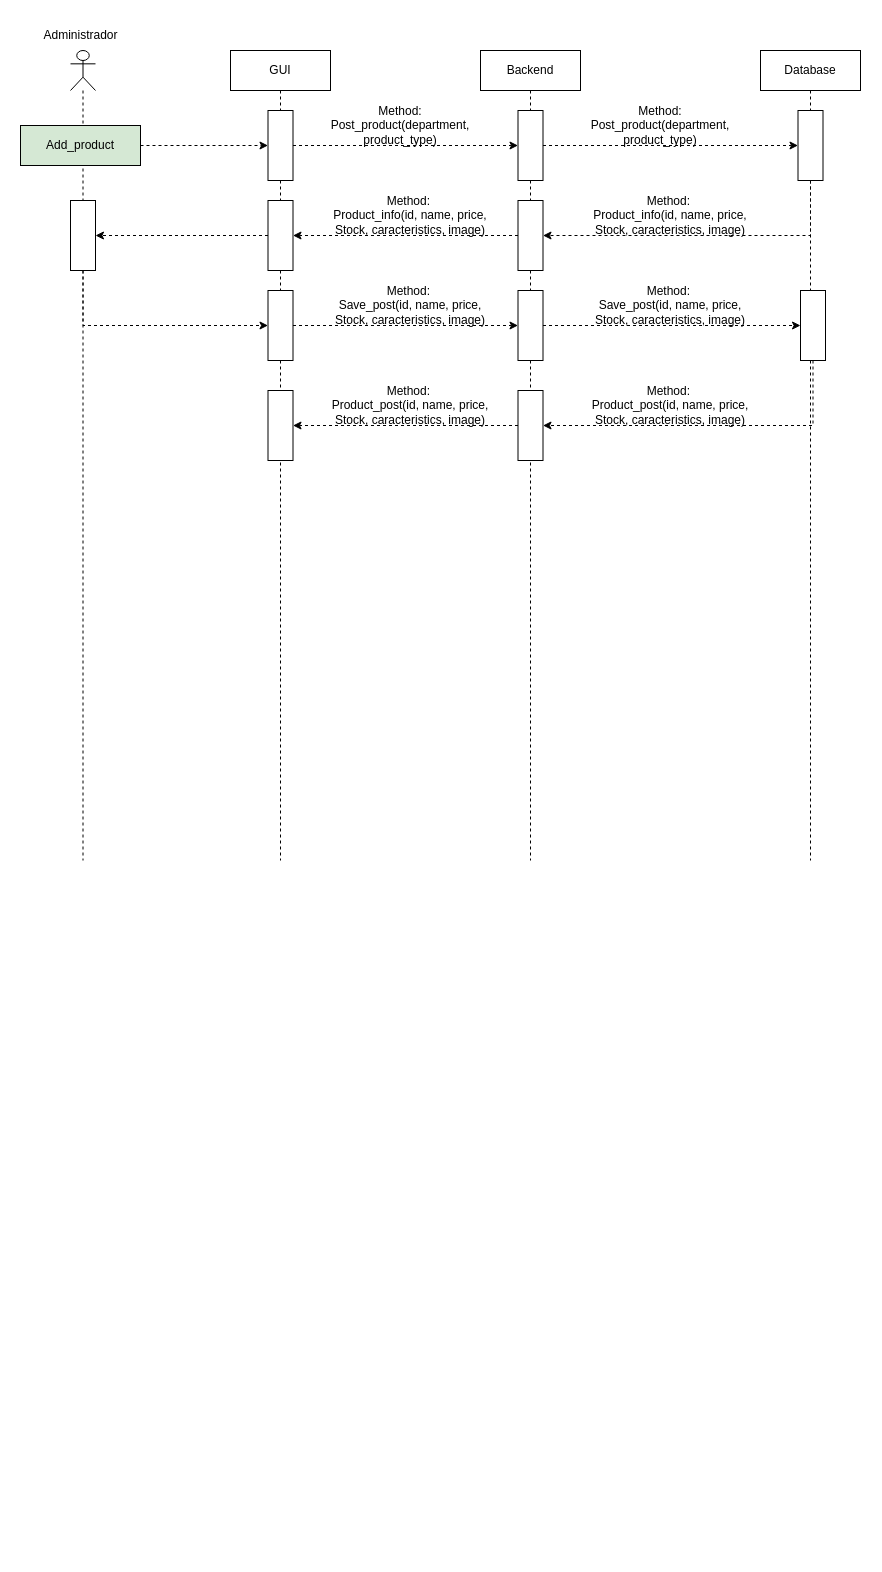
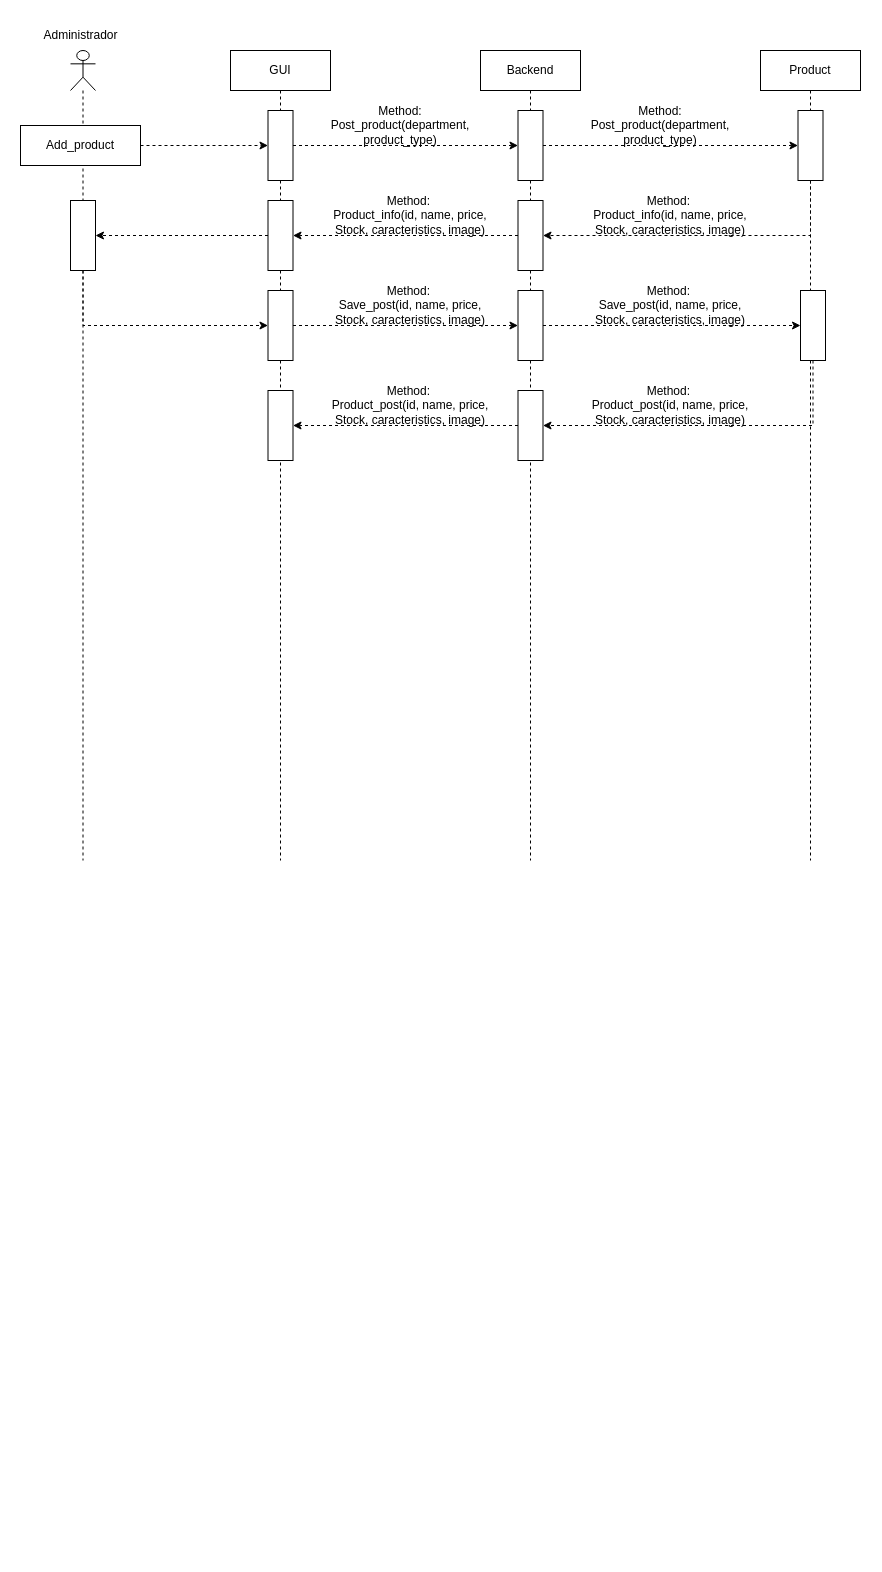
(811, 71) -> (811, 71)
(81, 146) -> (81, 146)
